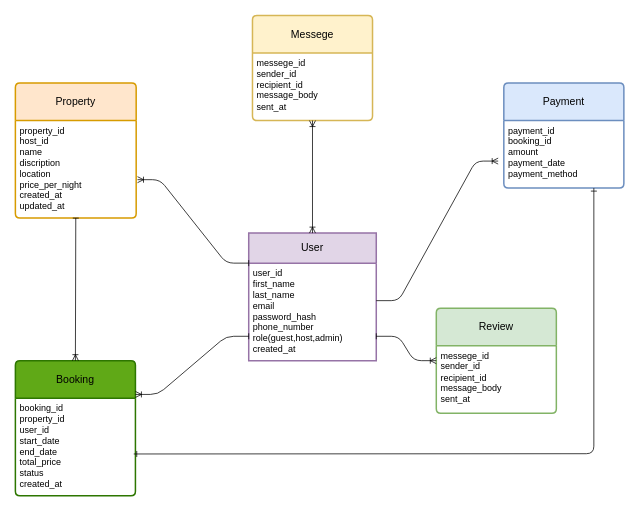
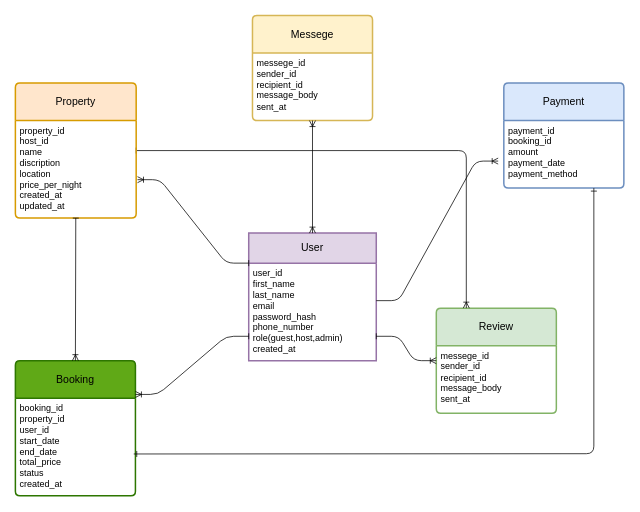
none -> (379, 150)
